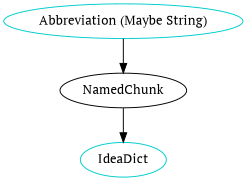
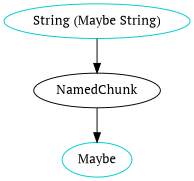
(123, 21) -> (97, 21)
(123, 160) -> (97, 160)
